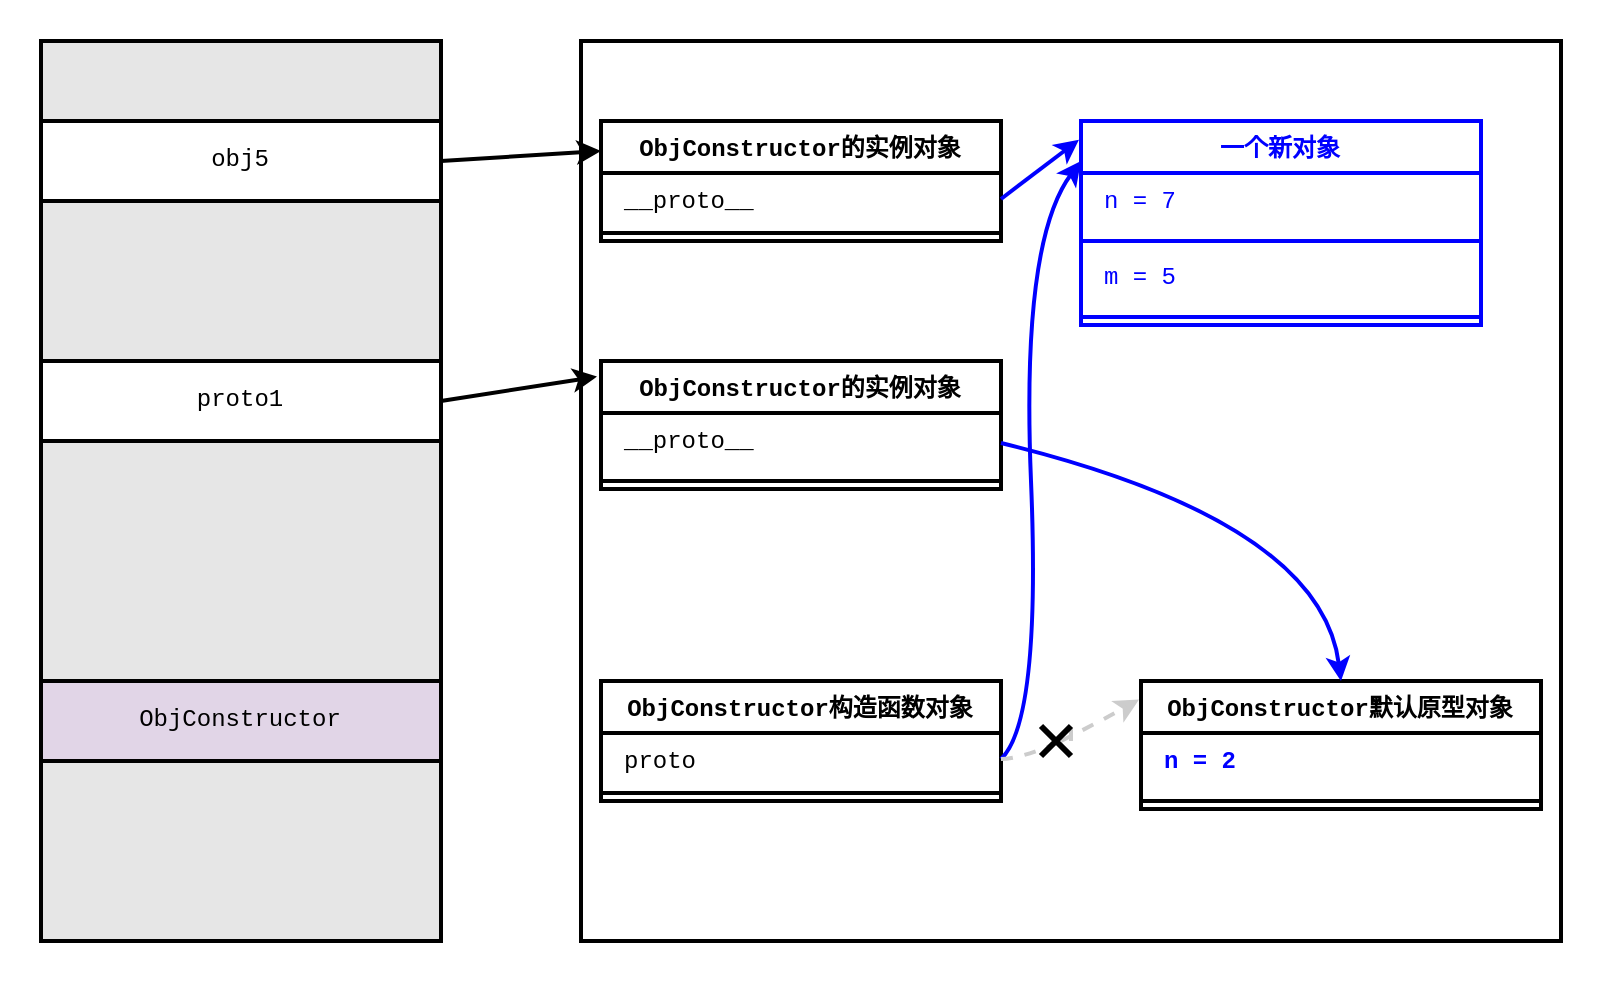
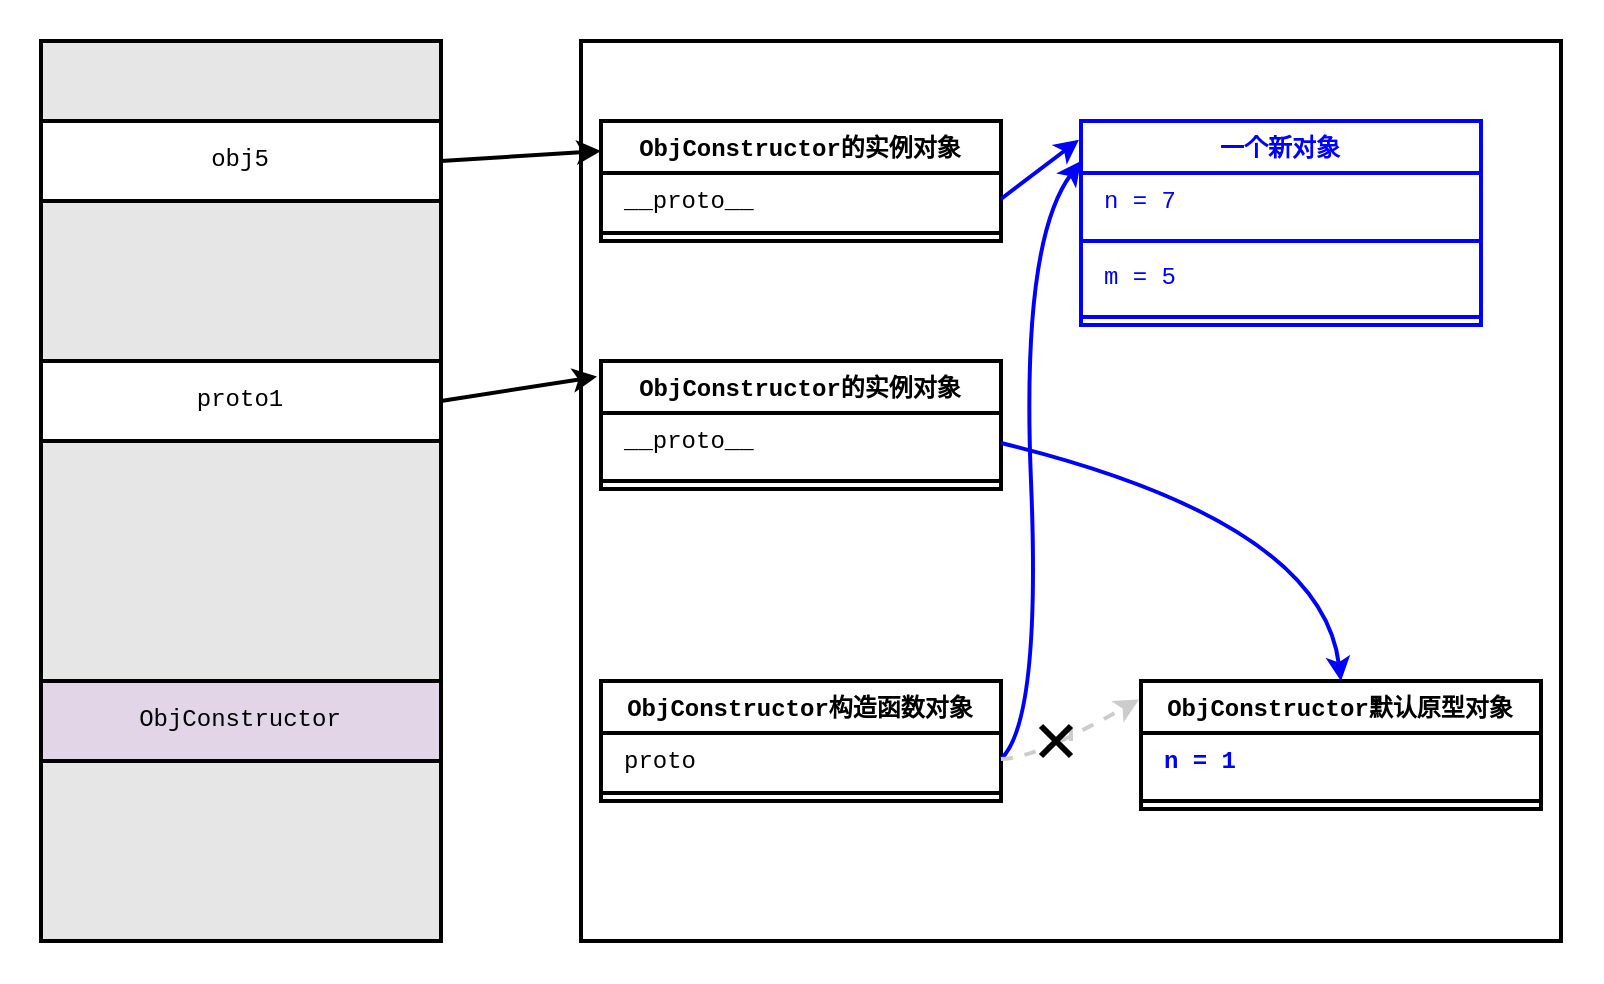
(1192, 763) -> (1192, 763)
